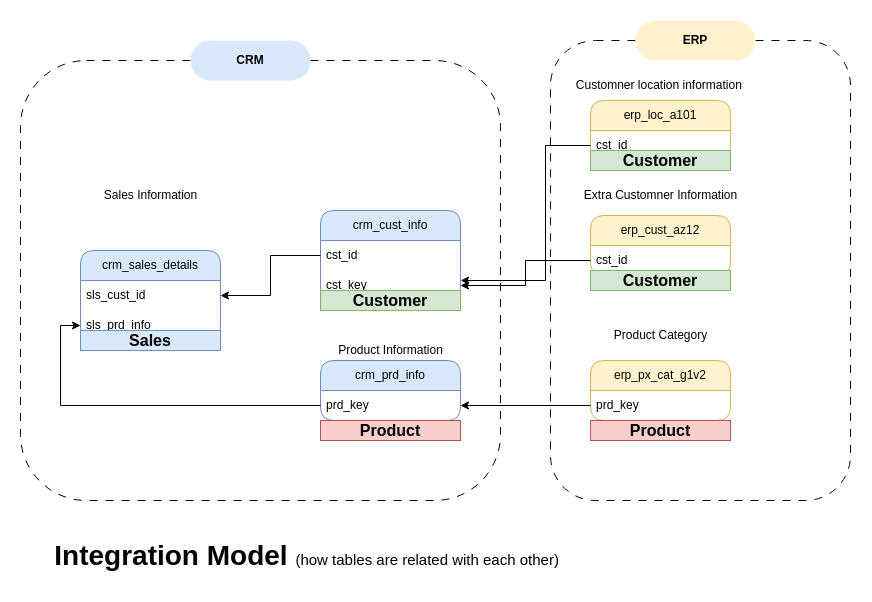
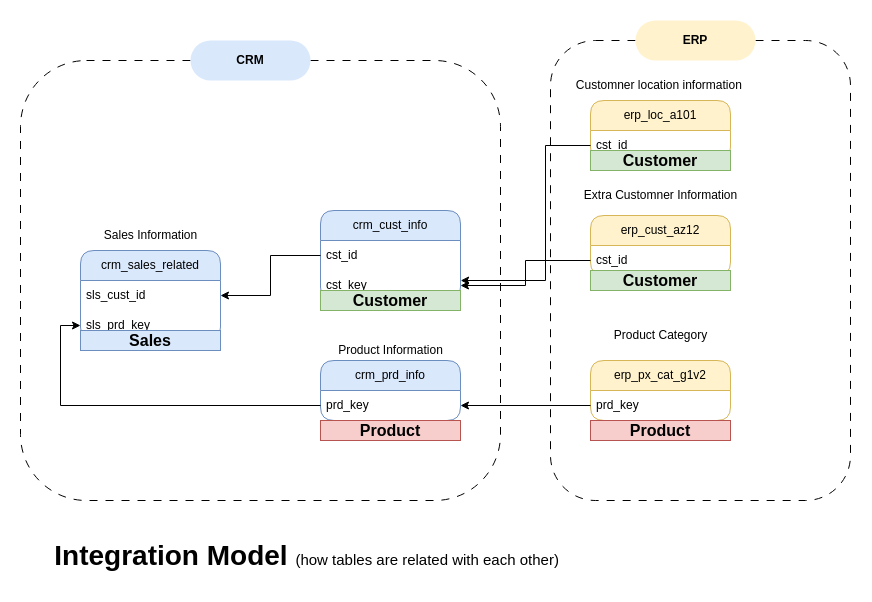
(151, 196) -> (151, 236)
(151, 266) -> (151, 266)
(124, 326) -> (122, 326)
